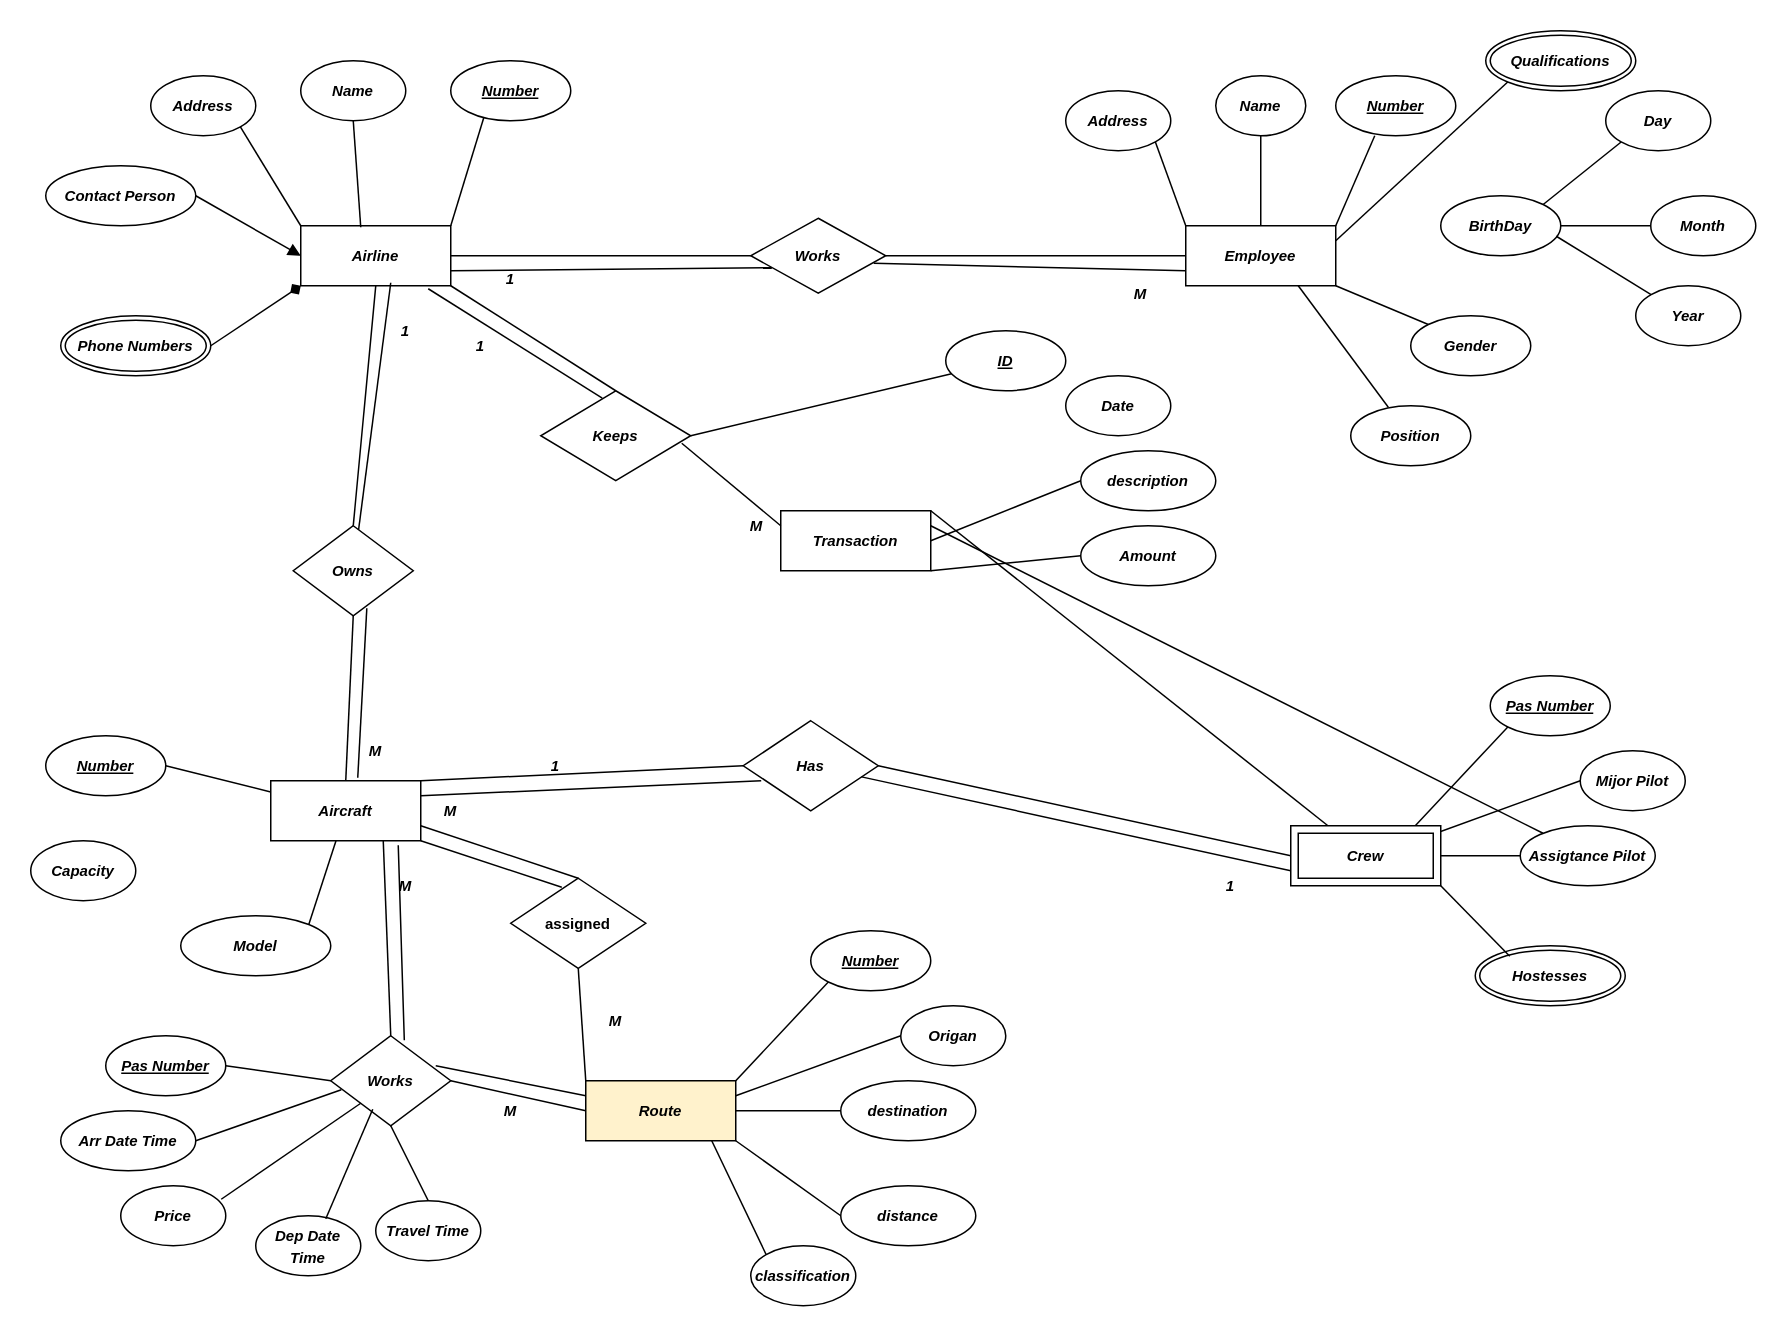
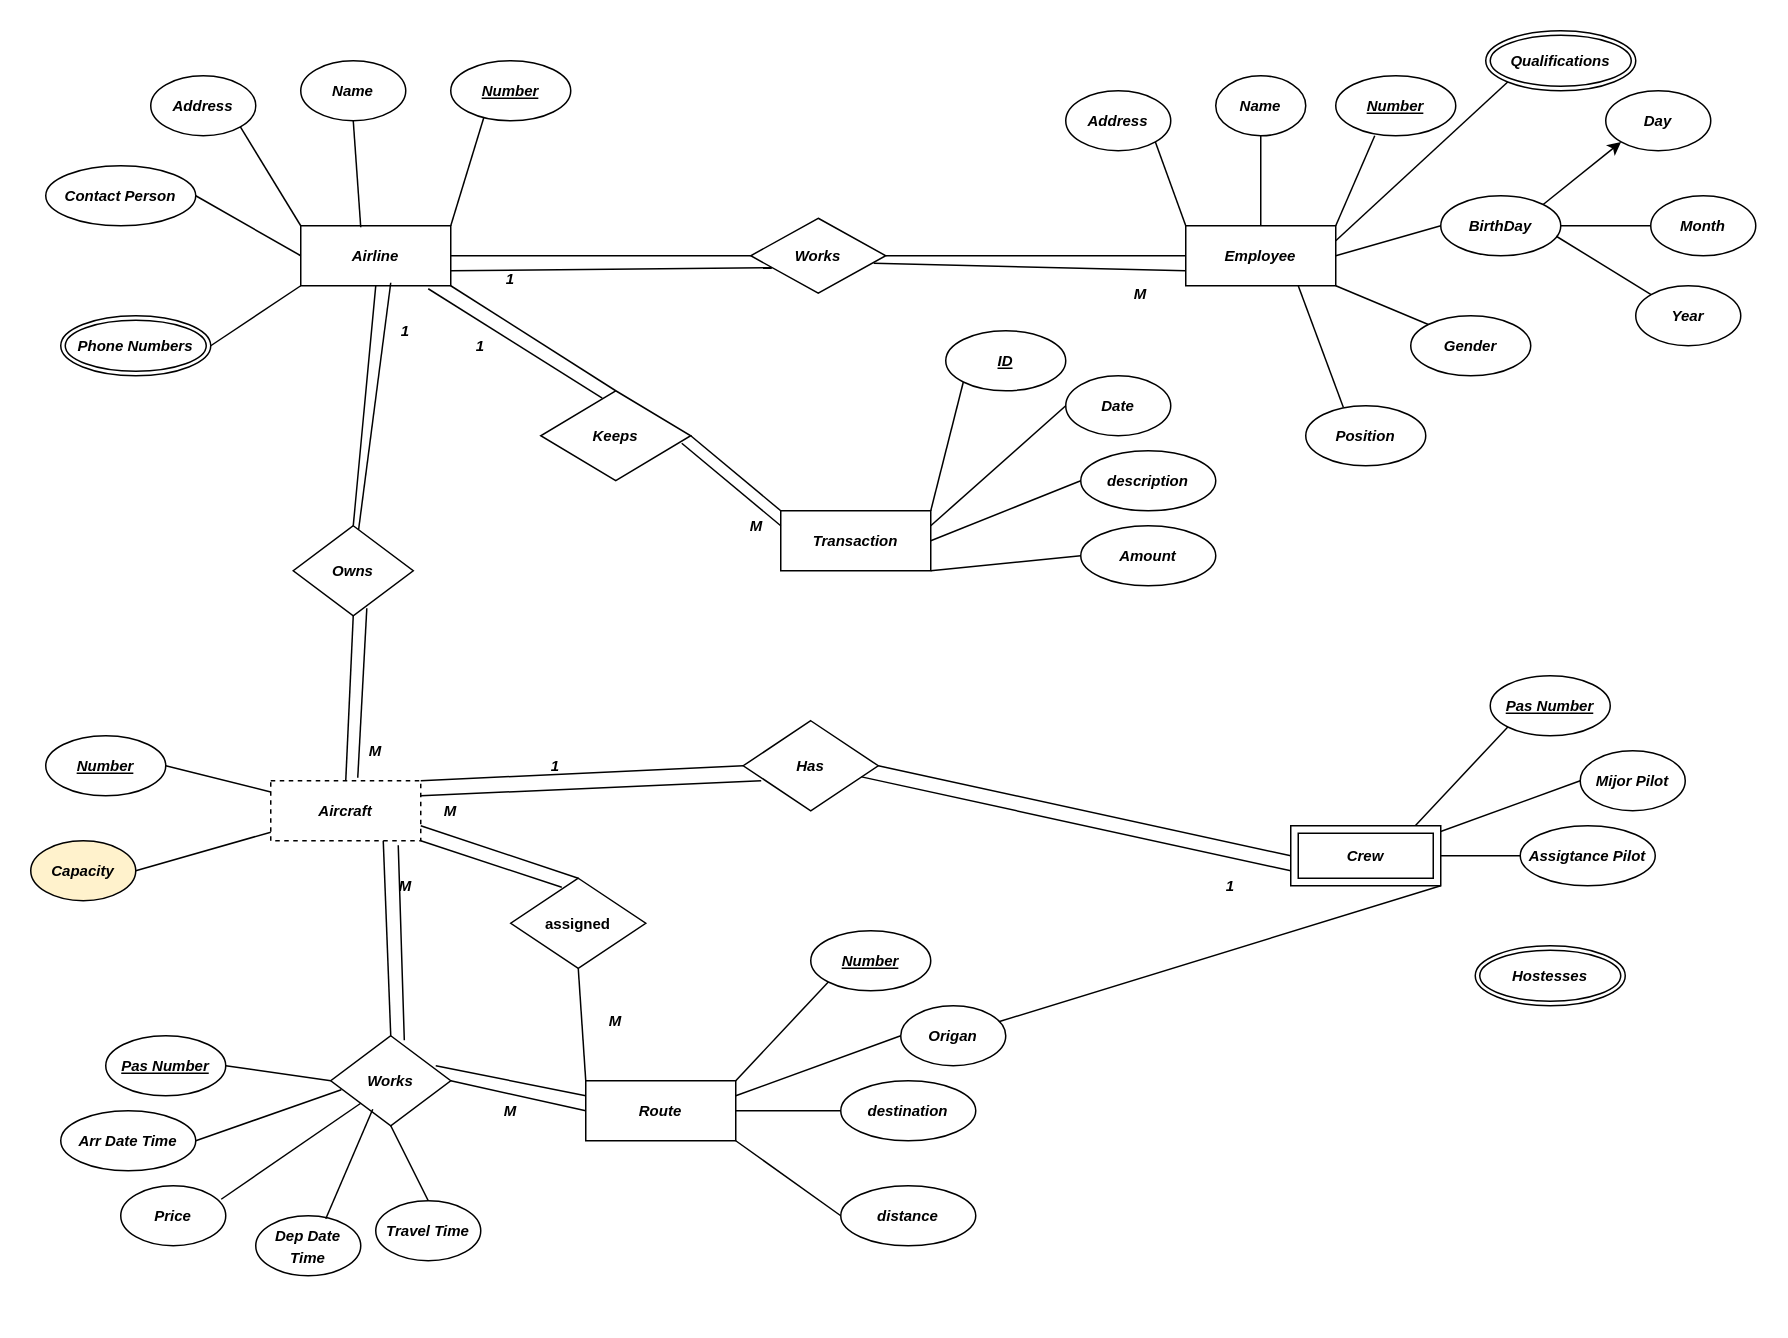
(1616, 146) -> (1612, 149)
none -> (1388, 241)
(288, 249) -> (293, 251)
(290, 293) -> (295, 290)
(821, 405) -> (735, 473)
(1411, 436) -> (1366, 436)
(1158, 691) -> (947, 446)
(1276, 699) -> (998, 466)
(346, 811) -> (346, 811)
none -> (203, 851)
(83, 871) -> (83, 871)
(322, 883) -> none
(1475, 920) -> (1221, 953)
(256, 946) -> none
(661, 1111) -> (661, 1111)
(739, 1198) -> none
(803, 1276) -> none
